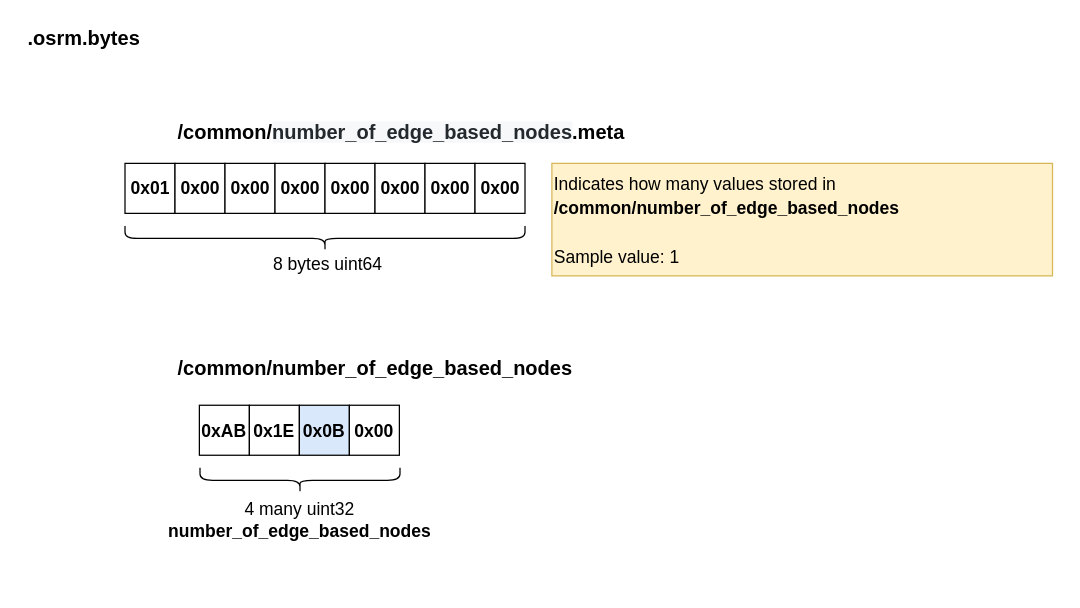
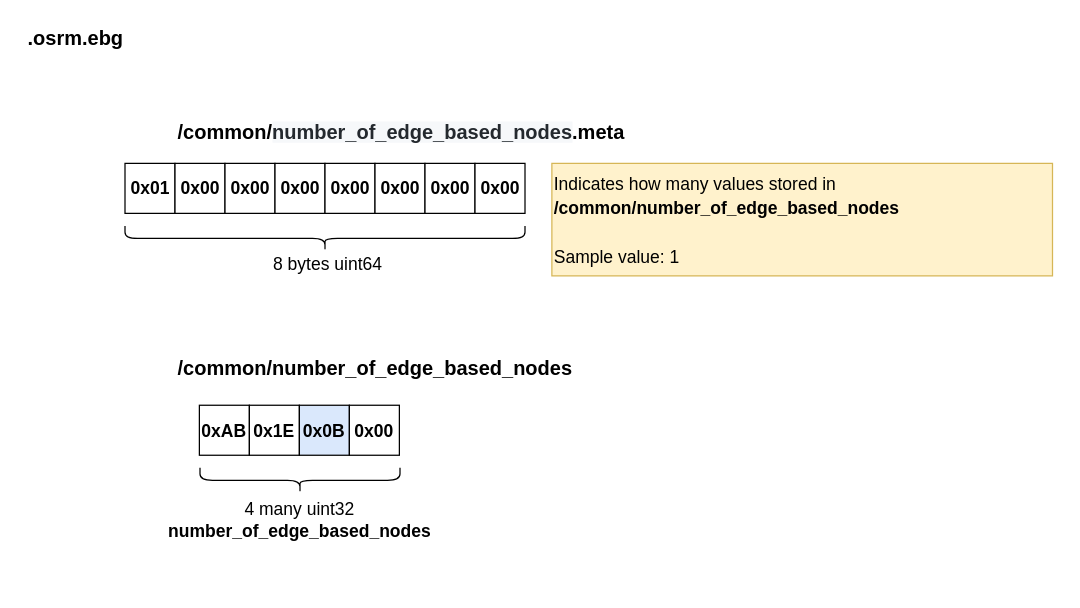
(85, 38) -> (73, 38)
